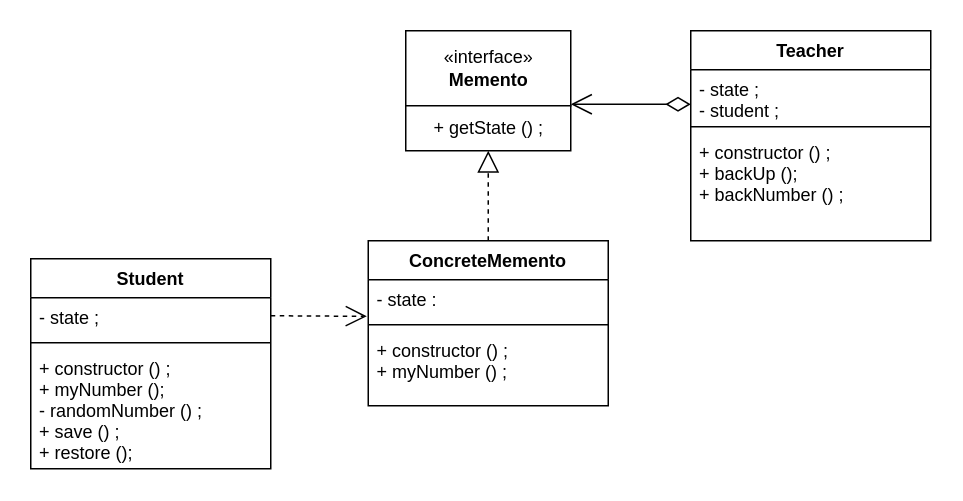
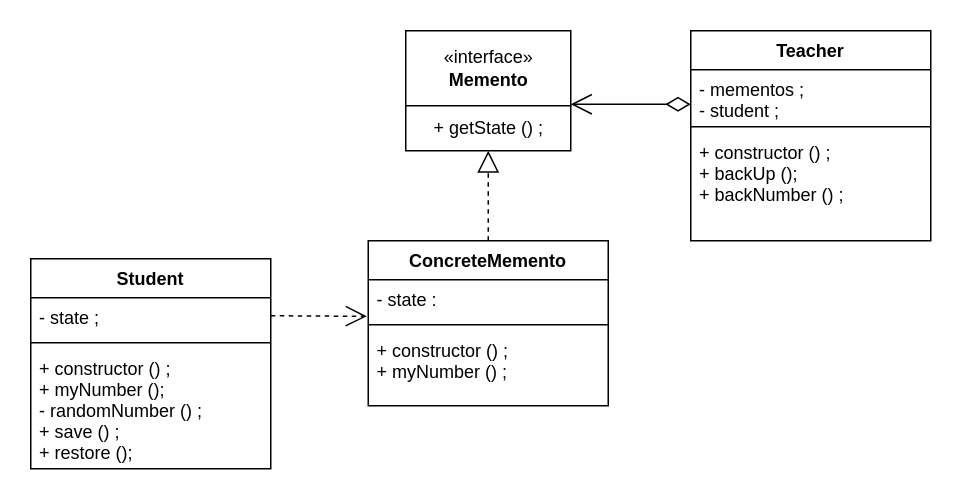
(737, 90) -> (752, 90)
